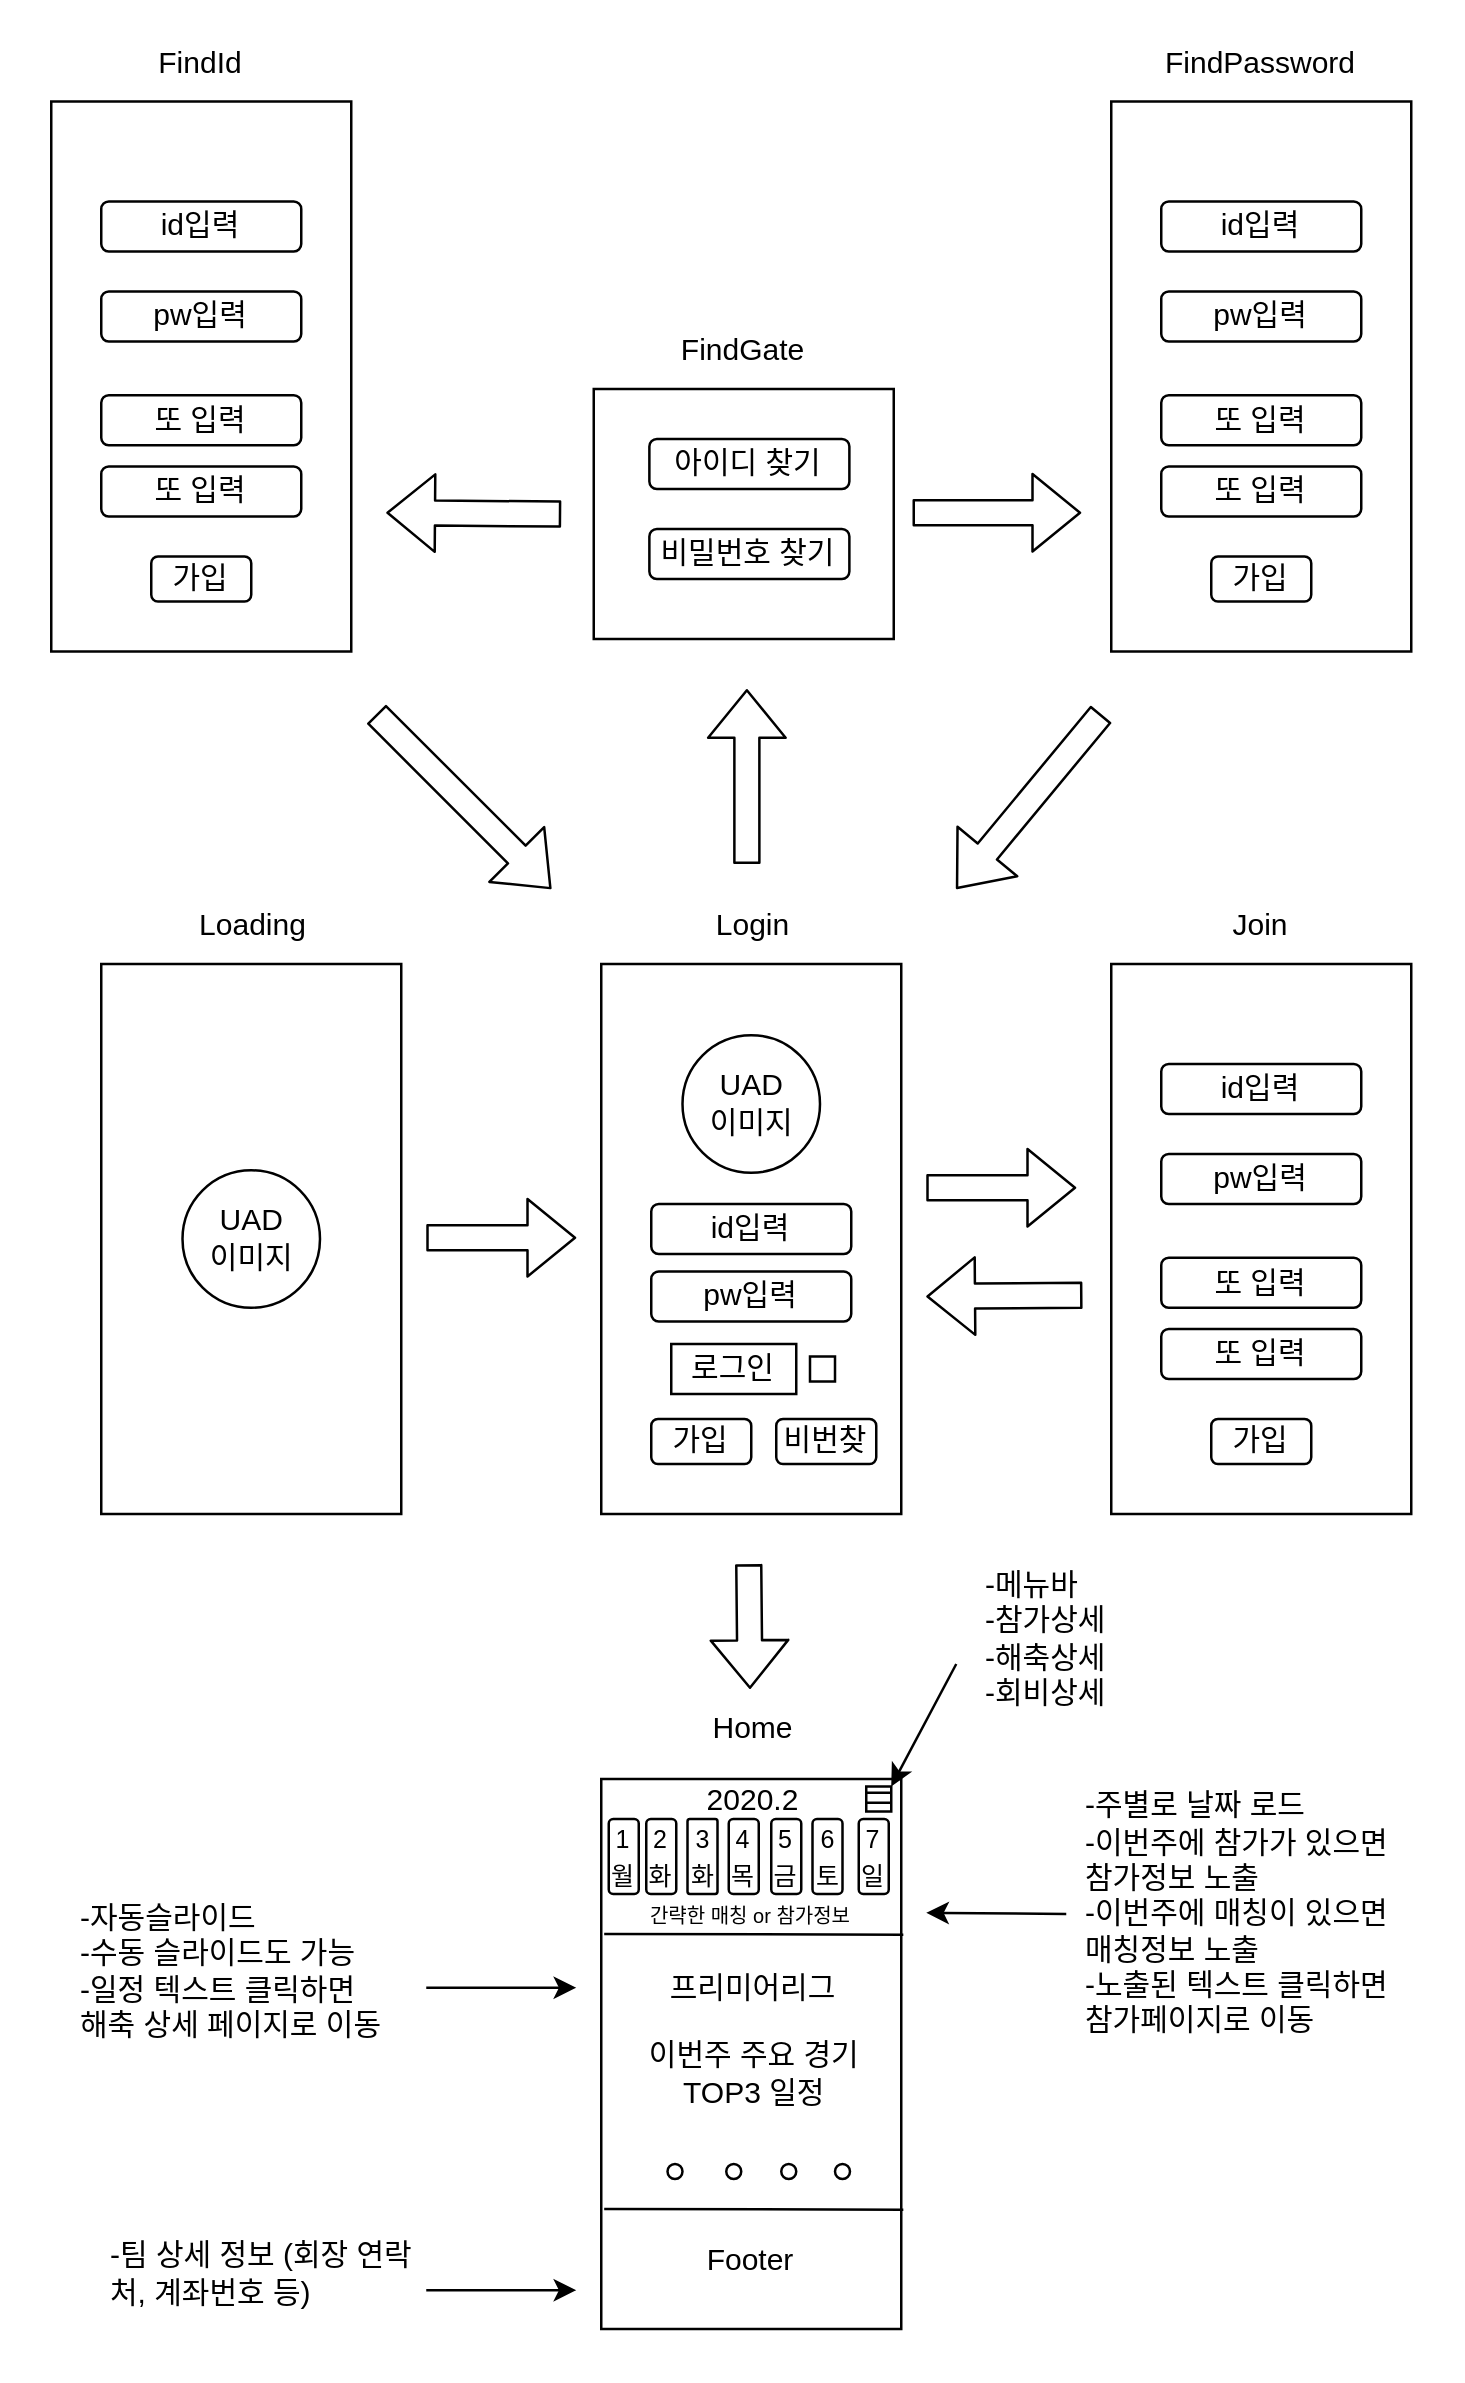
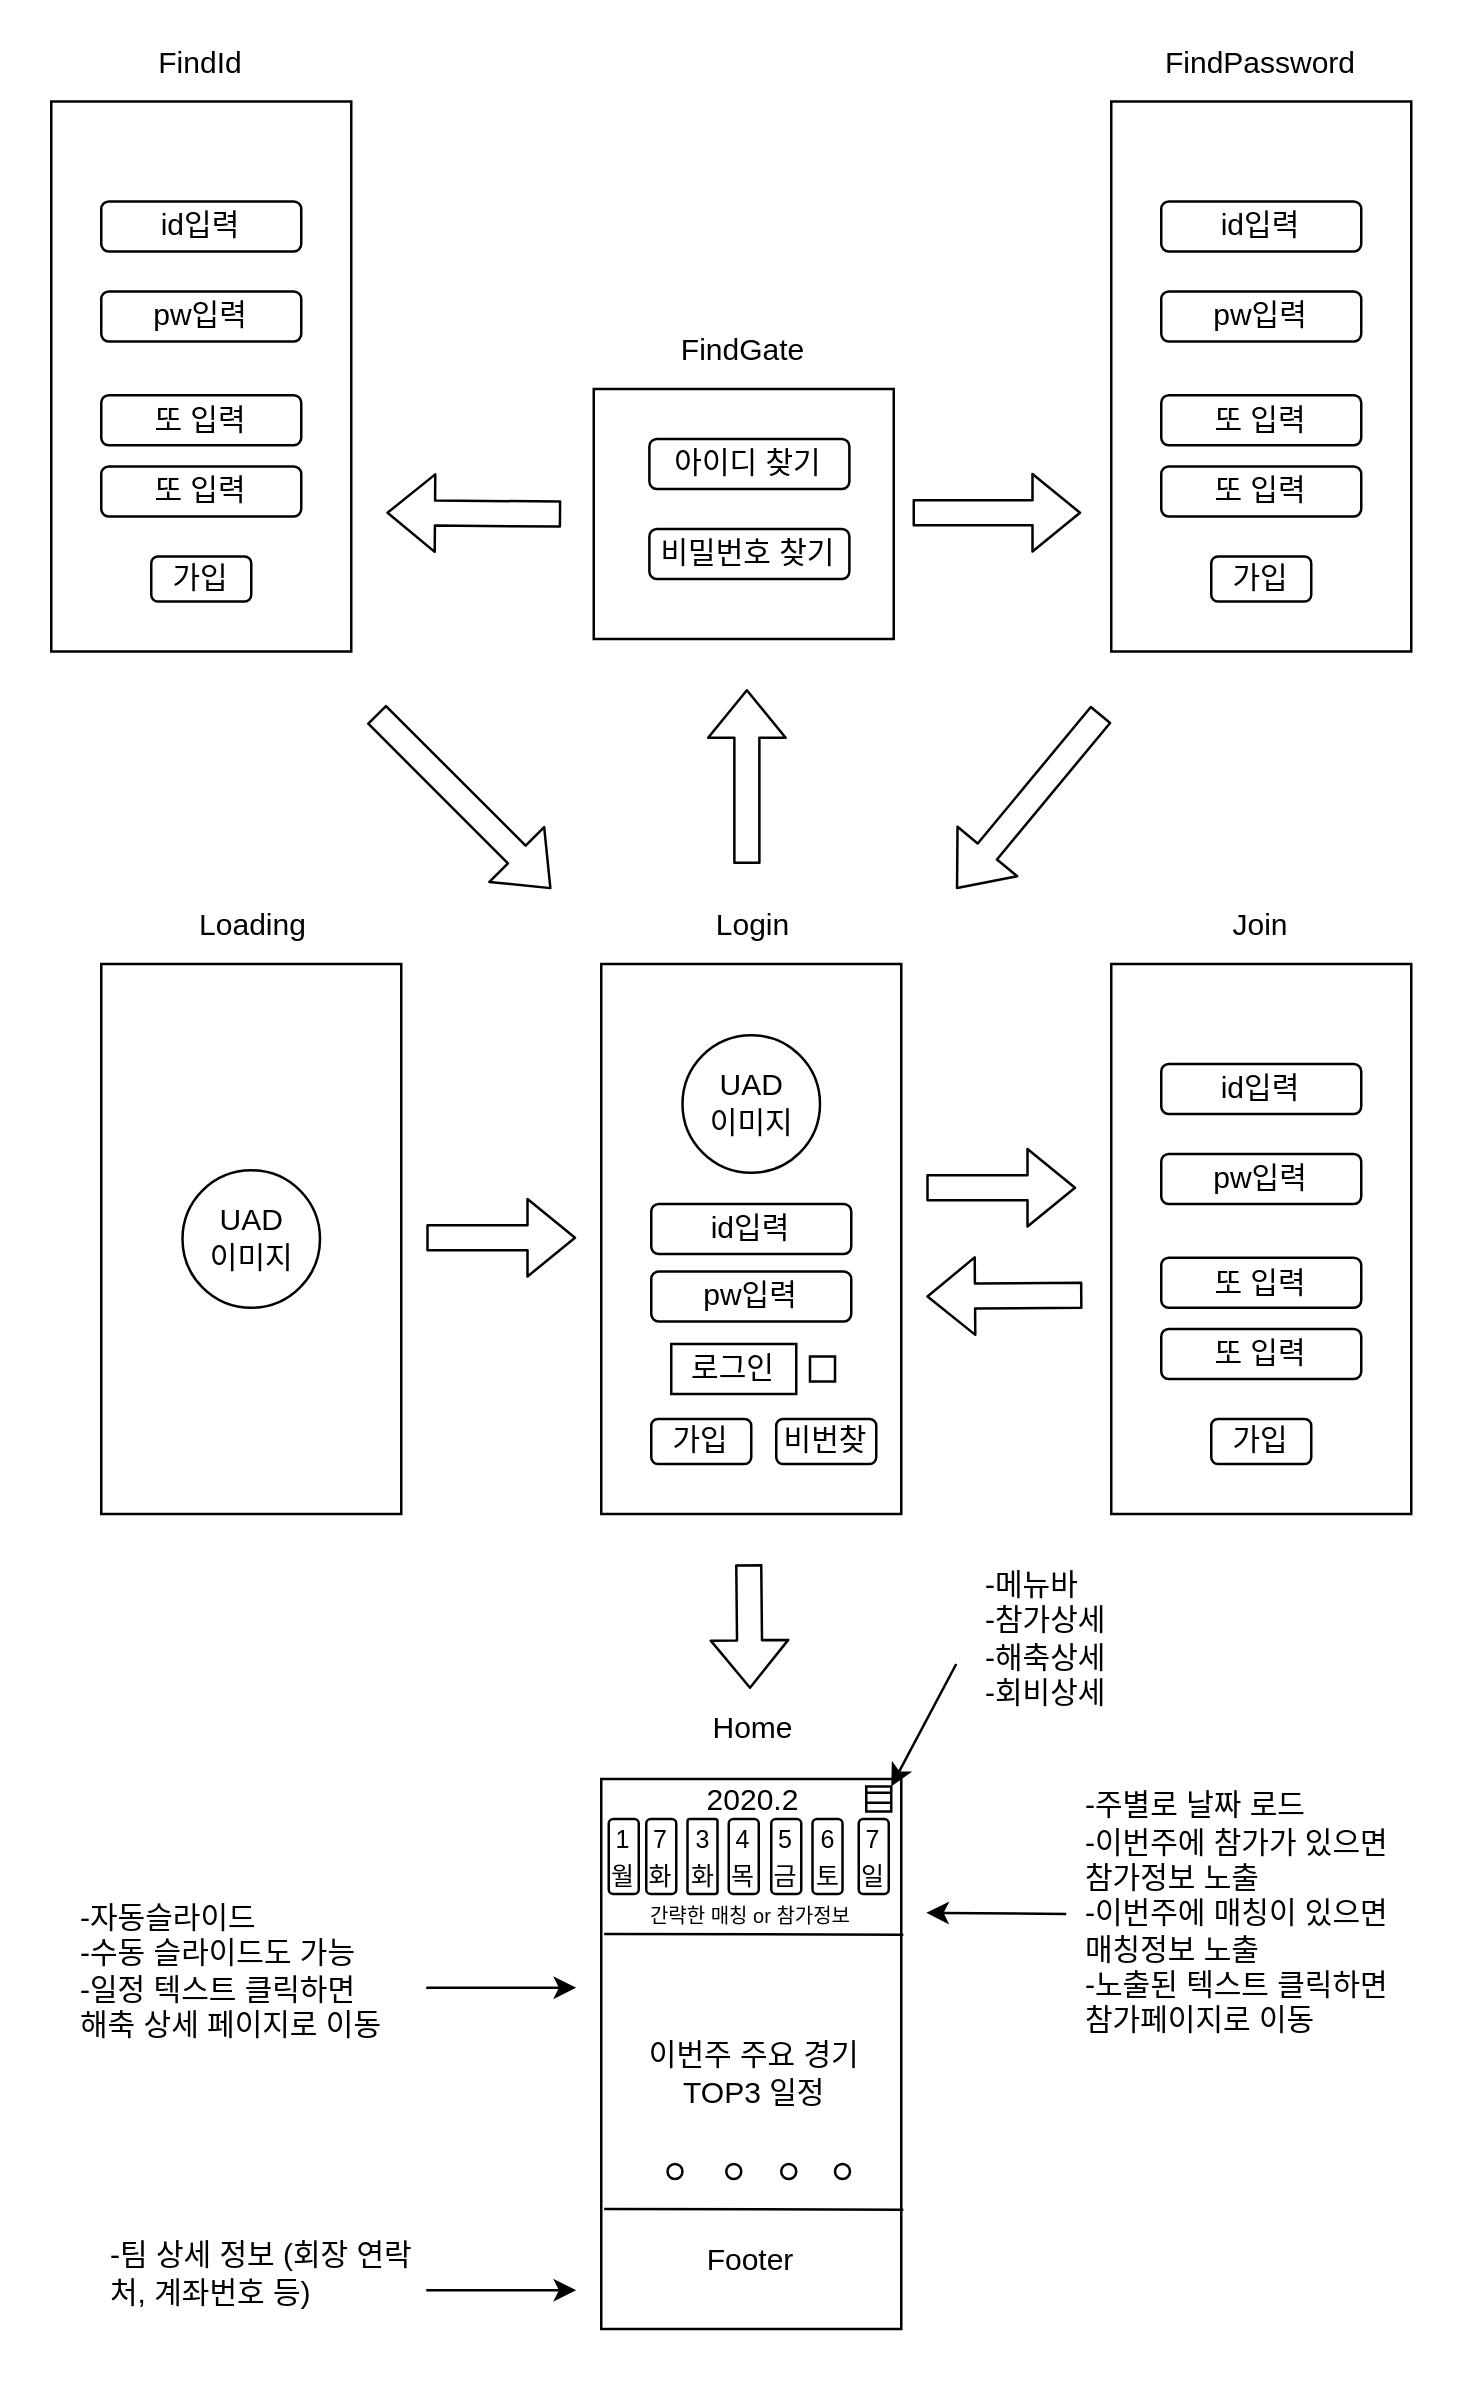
(661, 1856) -> (661, 1856)
(754, 1989) -> none
